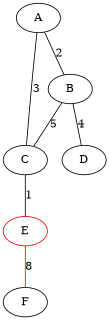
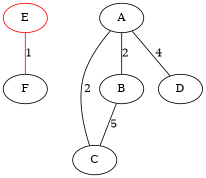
(37, 89) -> (88, 89)
(77, 125) -> (151, 54)
(25, 196) -> none
(29, 267) -> (29, 53)
